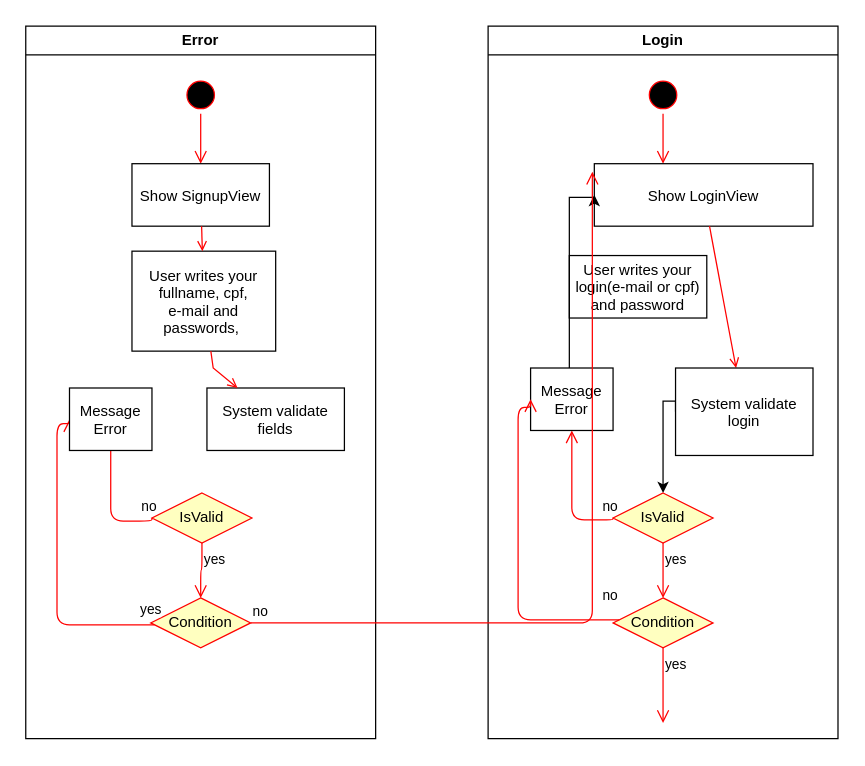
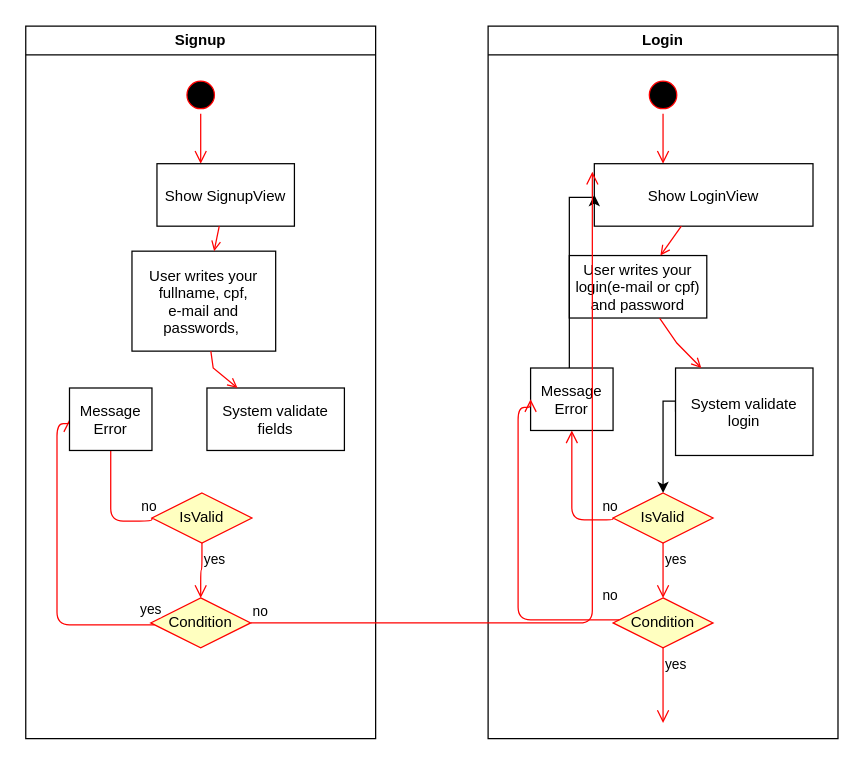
(201, 41) -> (201, 41)
(201, 195) -> (226, 195)
(723, 295) -> (672, 239)
none -> (678, 344)
